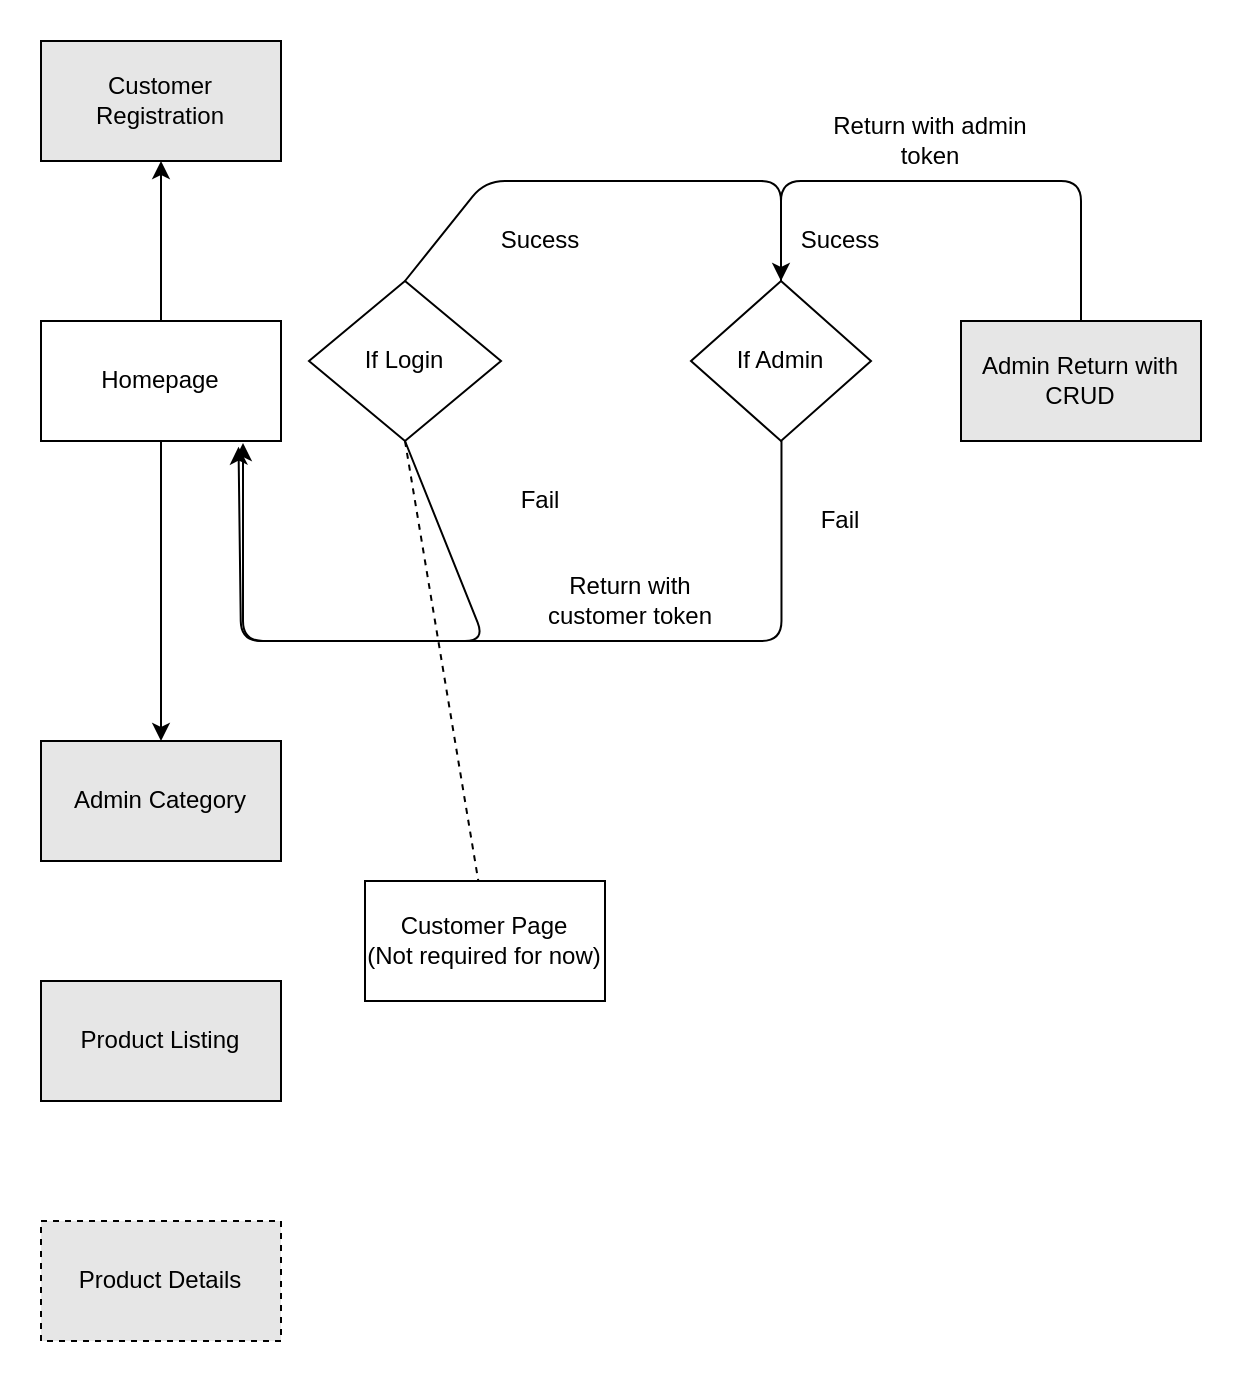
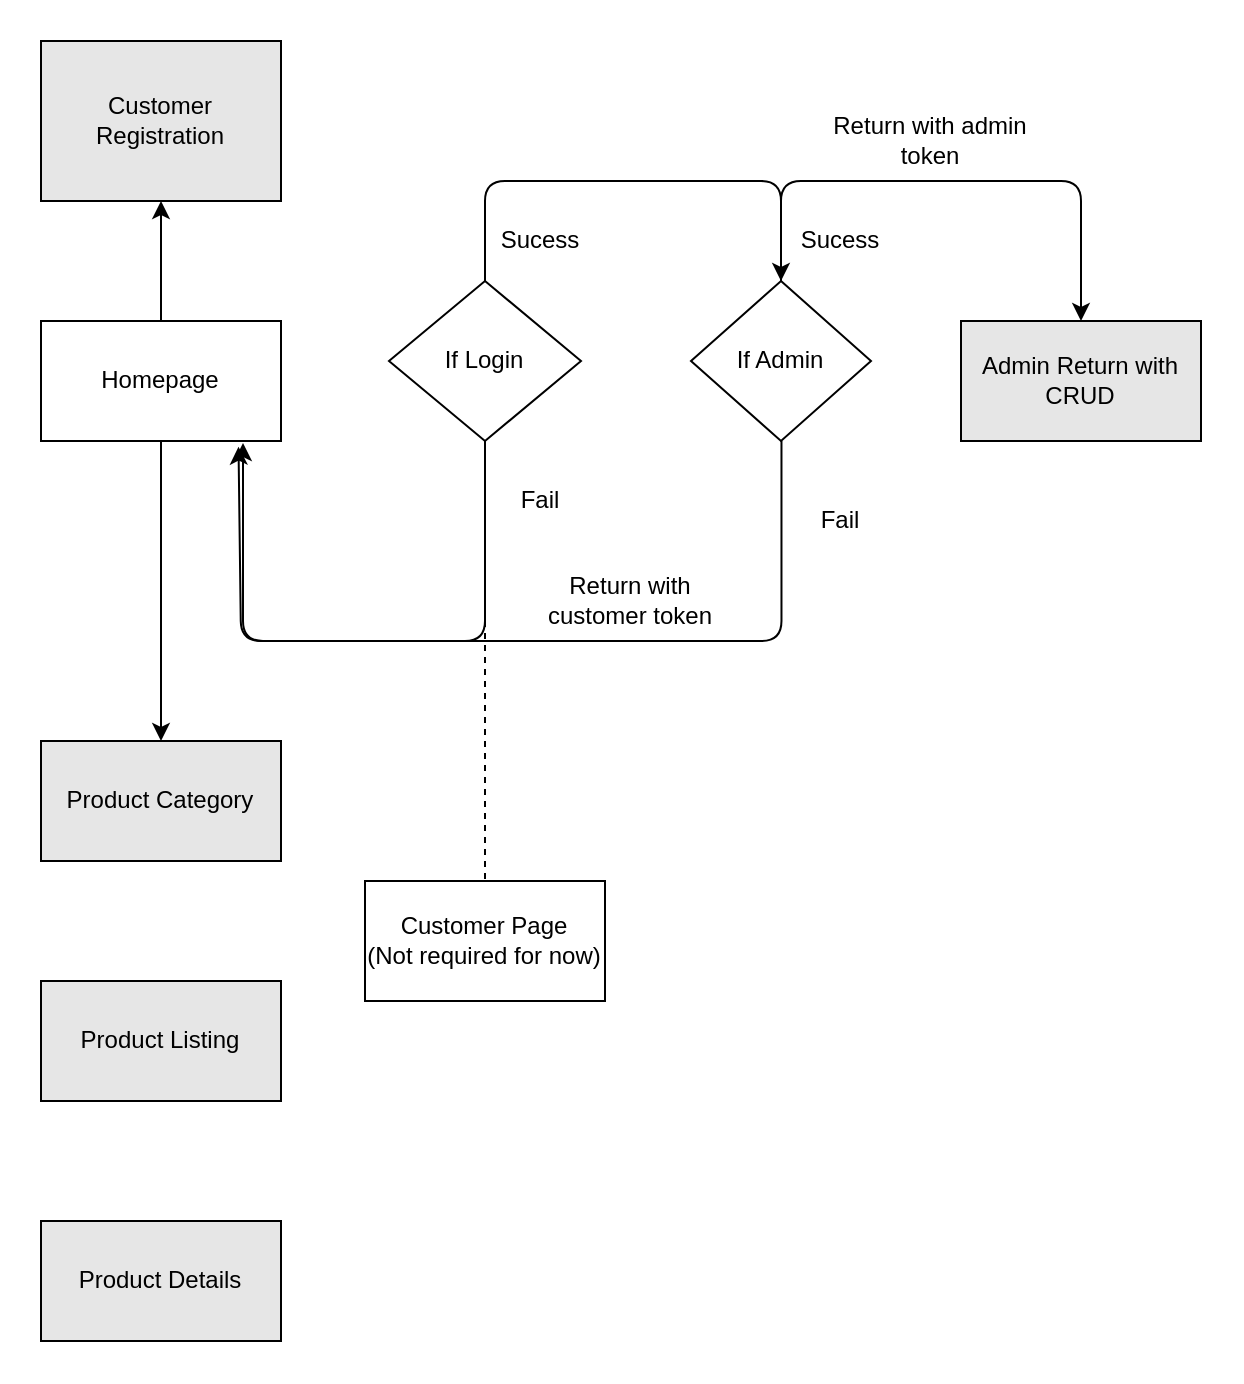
(161, 101) -> (161, 121)
(1081, 311) -> (1081, 306)
(405, 361) -> (485, 361)
(161, 801) -> (161, 801)
(161, 1281) -> (161, 1281)
